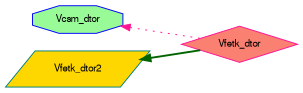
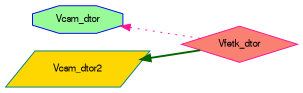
(78, 69) -> (78, 69)
